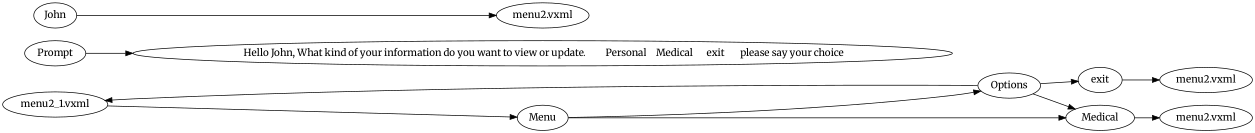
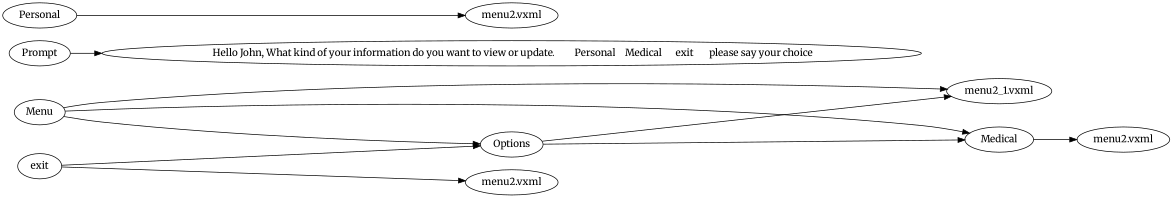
(55, 15) -> (40, 15)
(1056, 83) -> (267, 156)
(309, 111) -> (502, 85)
